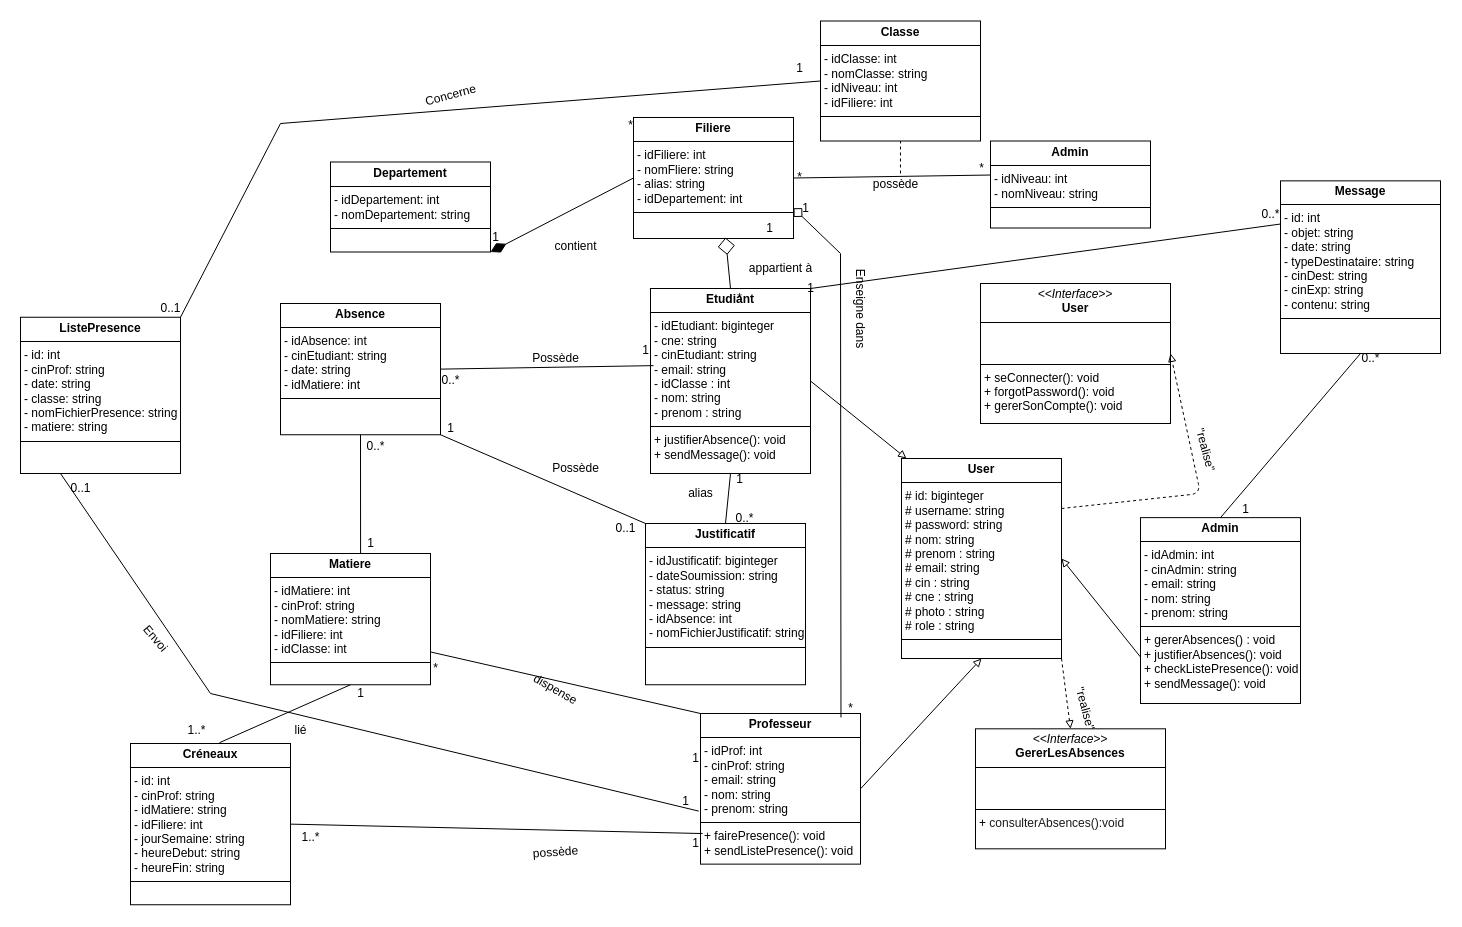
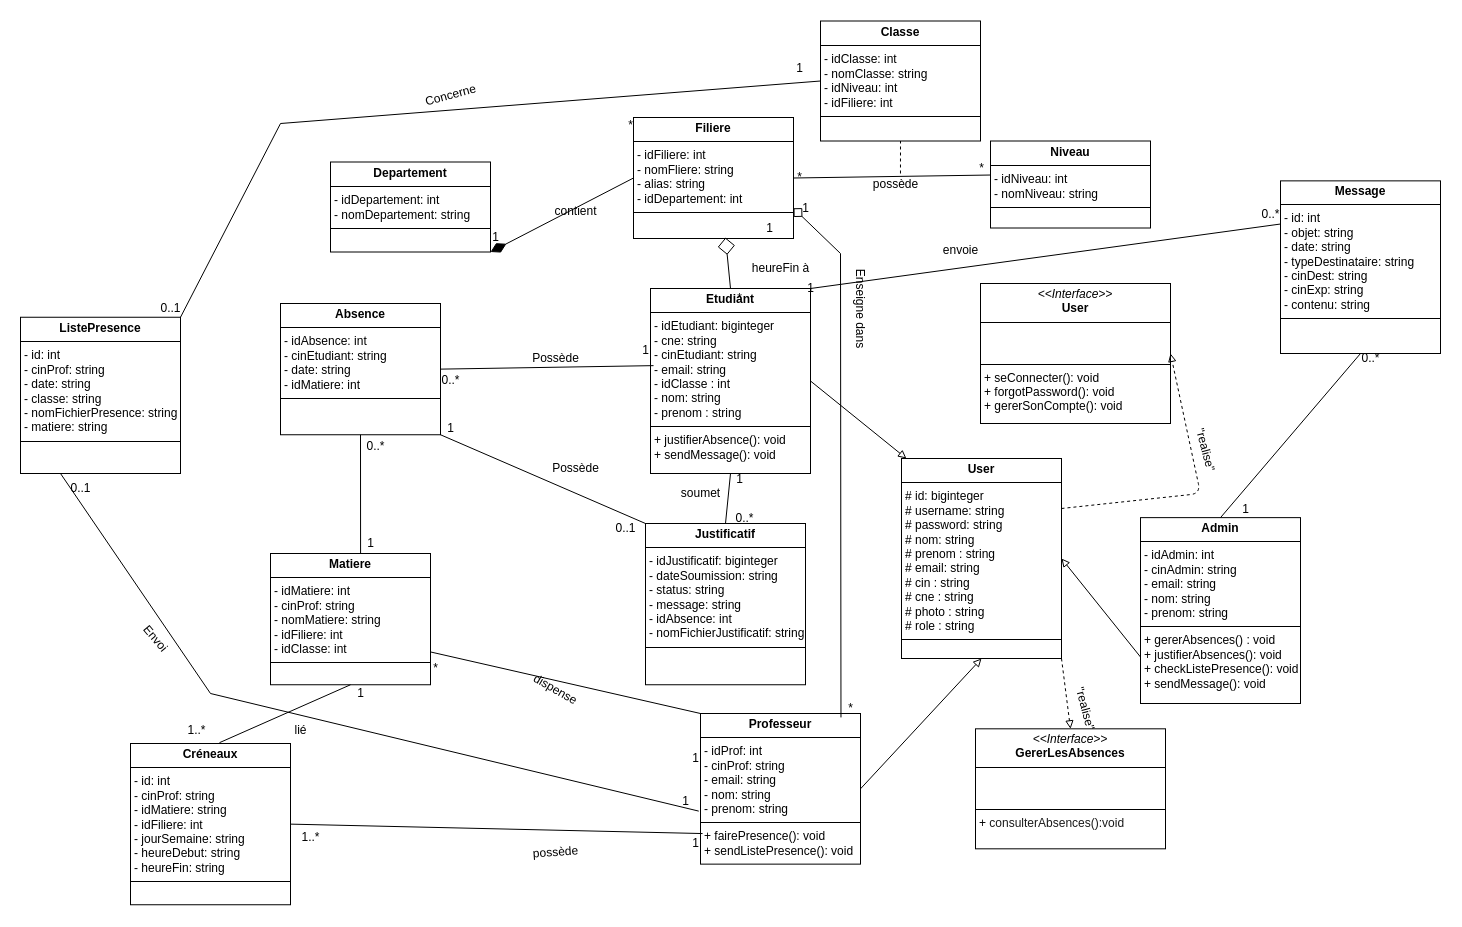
(1047, 163) -> (1047, 163)
(576, 247) -> (576, 212)
none -> (961, 251)
(781, 269) -> (781, 269)
(701, 494) -> (701, 494)
